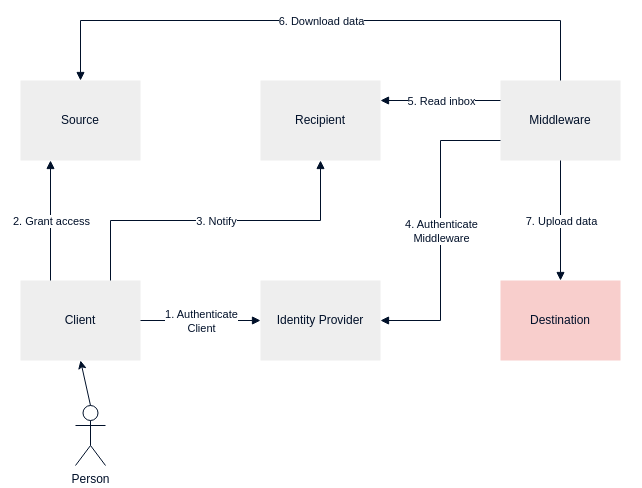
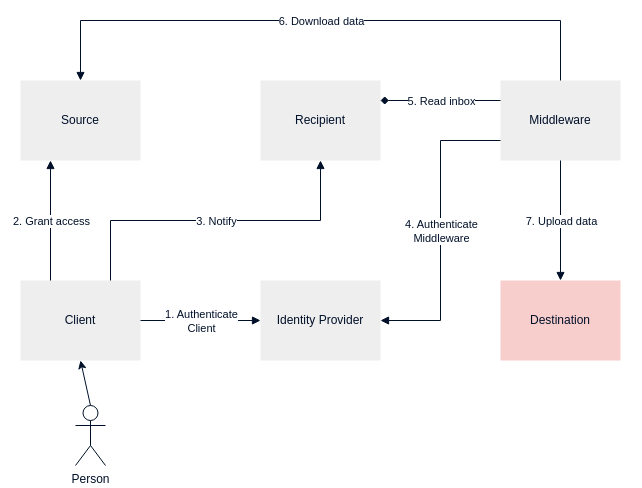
(390, 101) -> (389, 101)
